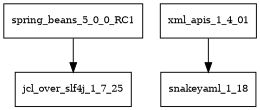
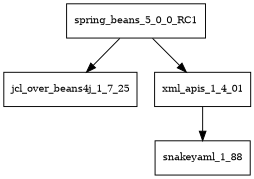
none -> (166, 52)
(73, 89) -> (70, 89)
(208, 89) -> (203, 158)
